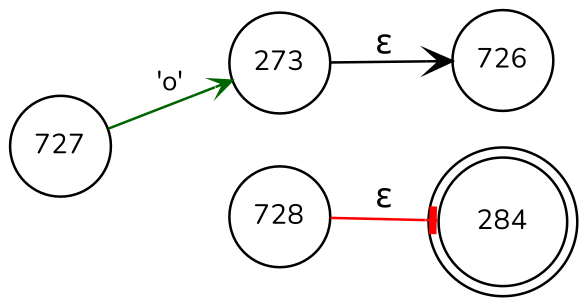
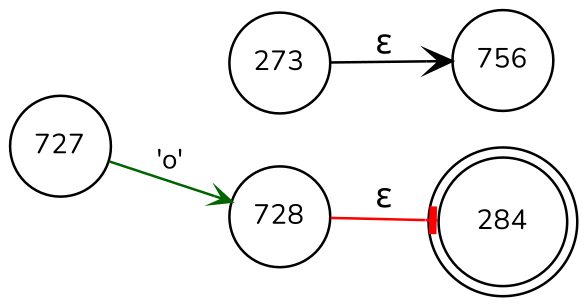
(503, 60) -> (503, 60)
(162, 108) -> (162, 179)
